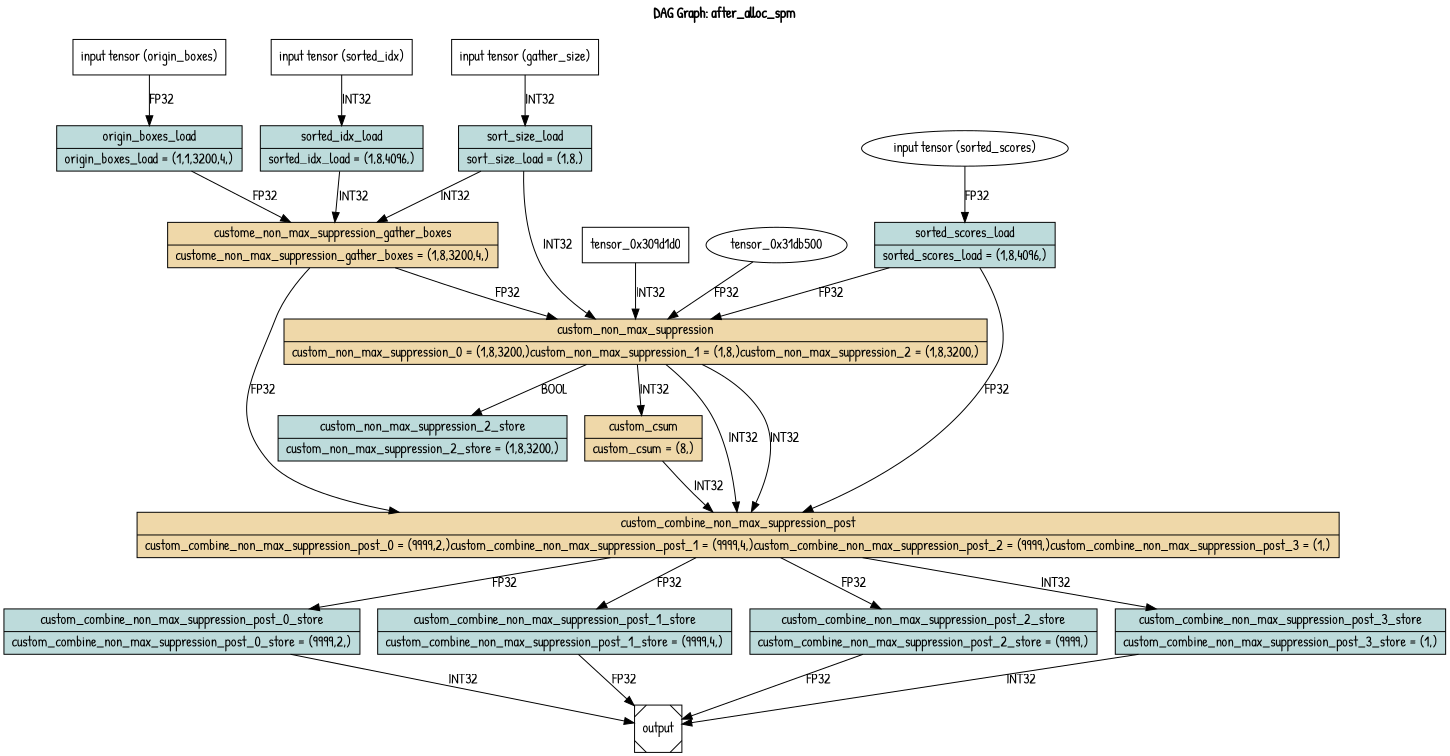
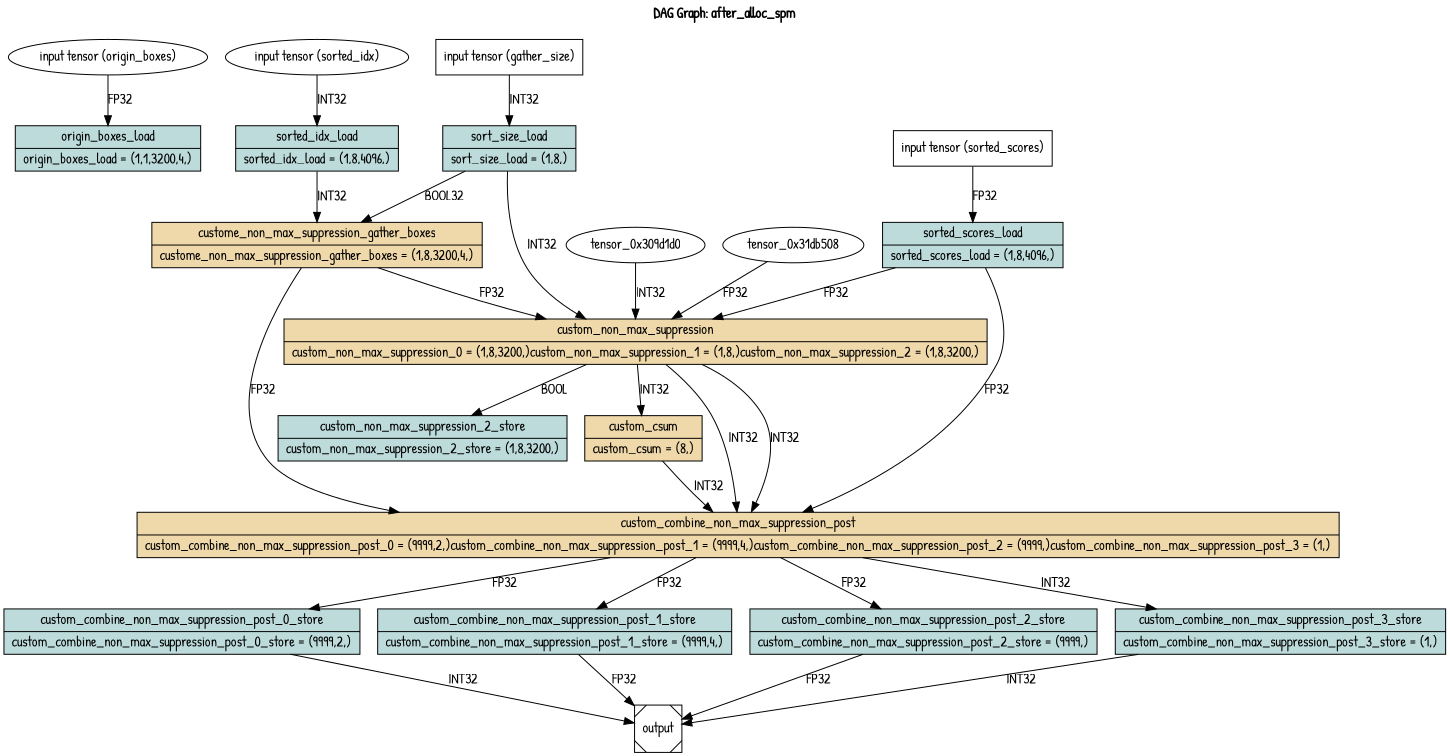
(149, 57) -> (108, 57)
(342, 57) -> (317, 57)
(965, 148) -> (973, 148)
(237, 194) -> none
(456, 197) -> (444, 197)
(636, 245) -> (636, 245)
(777, 245) -> (793, 245)
